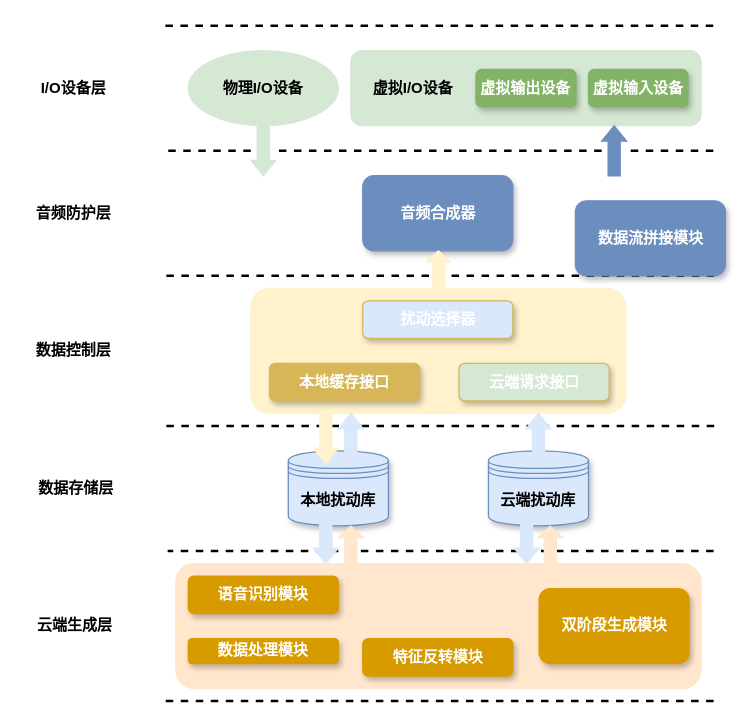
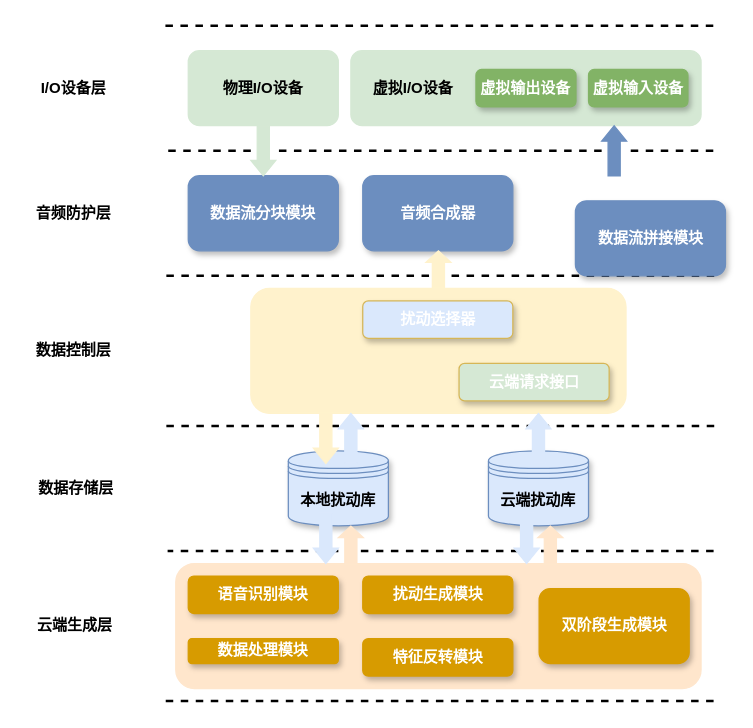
(263, 88) -> (263, 88)
none -> (263, 213)
(344, 382) -> none
none -> (438, 594)
